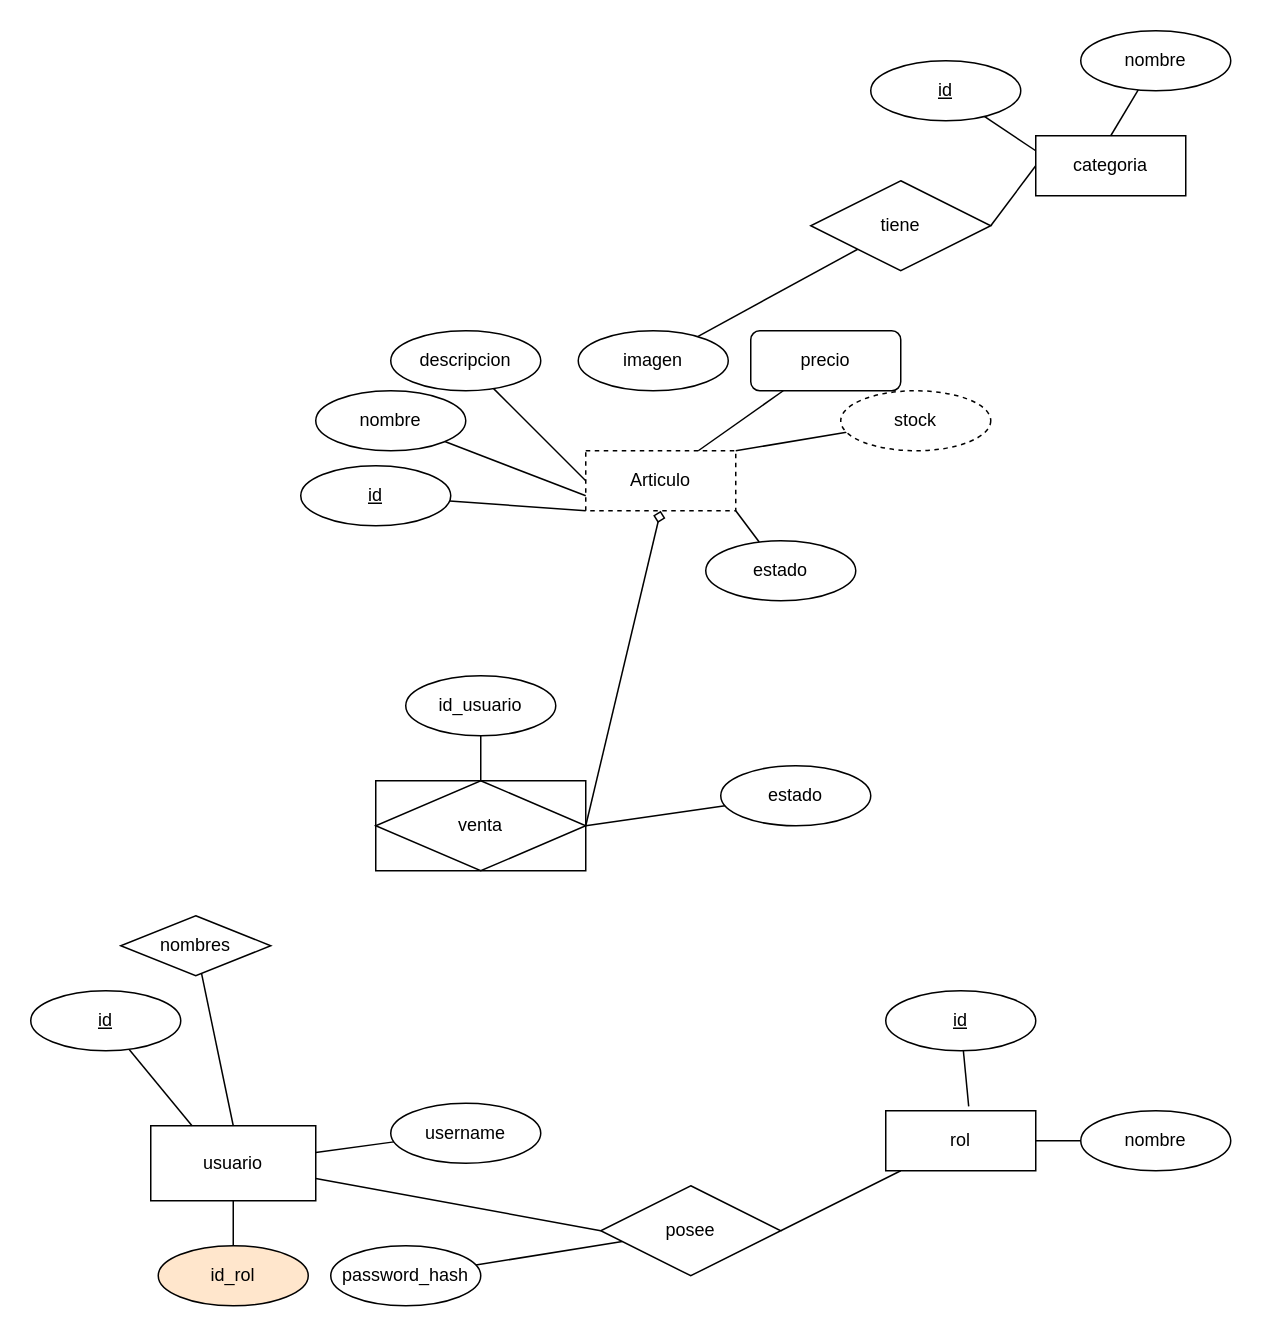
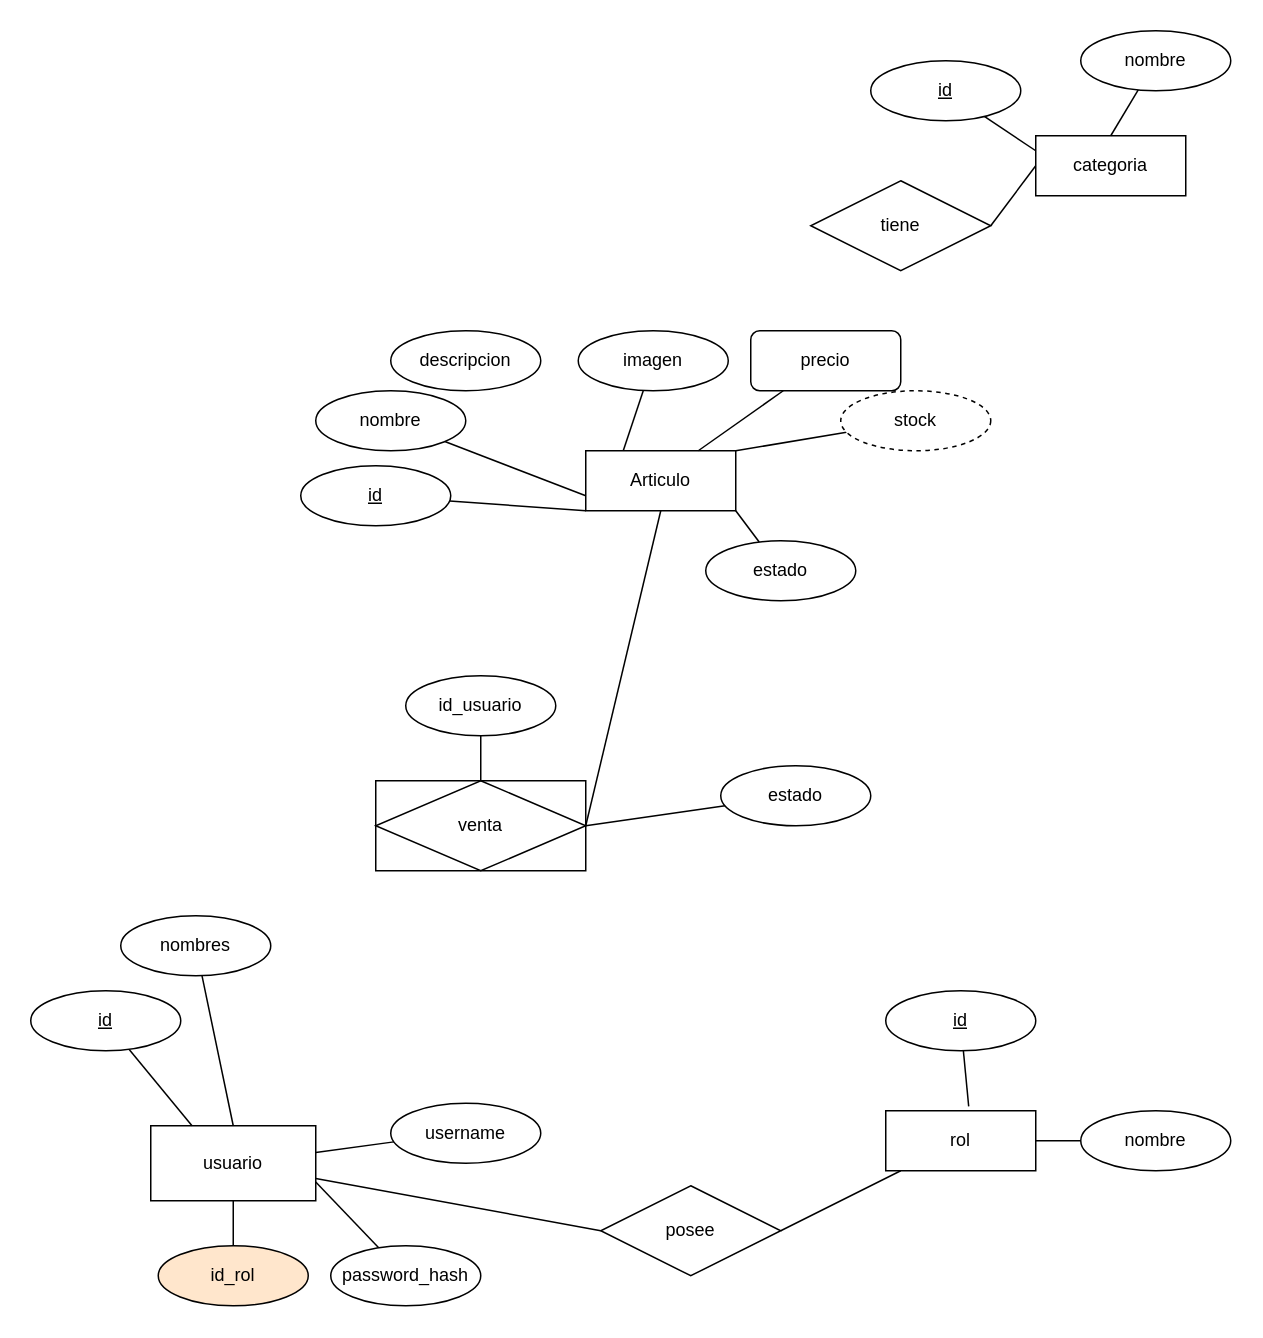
(778, 293) -> (633, 420)
(540, 435) -> none
(661, 481) -> (661, 481)
(658, 523) -> (659, 518)
(196, 946) -> (196, 946)
(549, 1253) -> (348, 1215)
